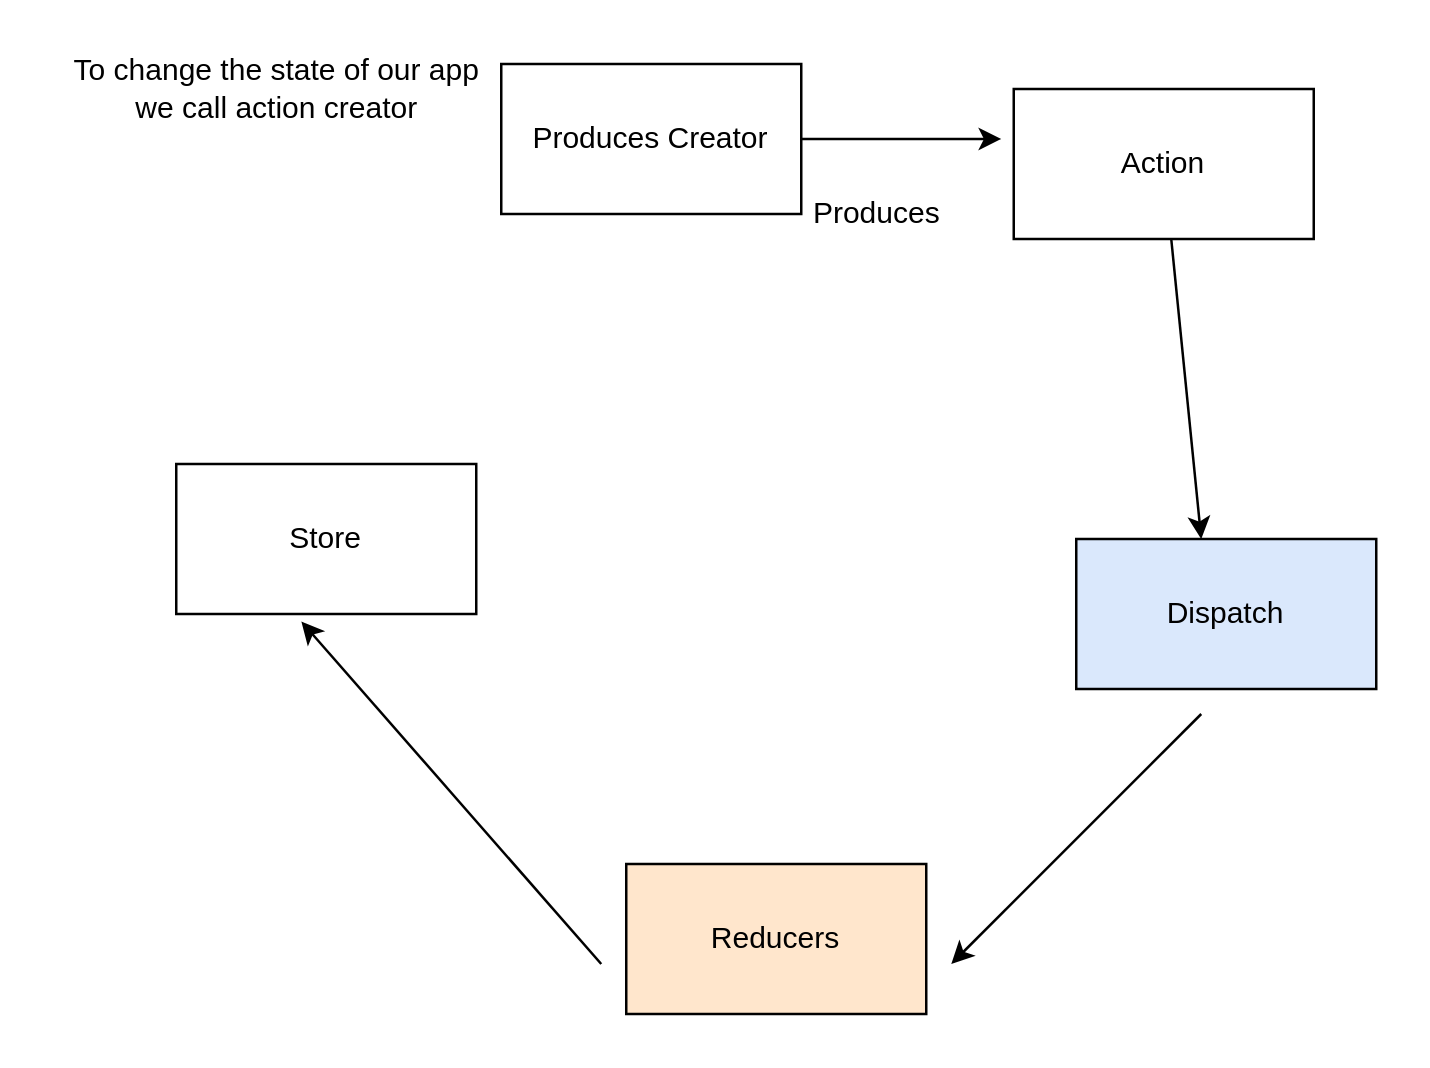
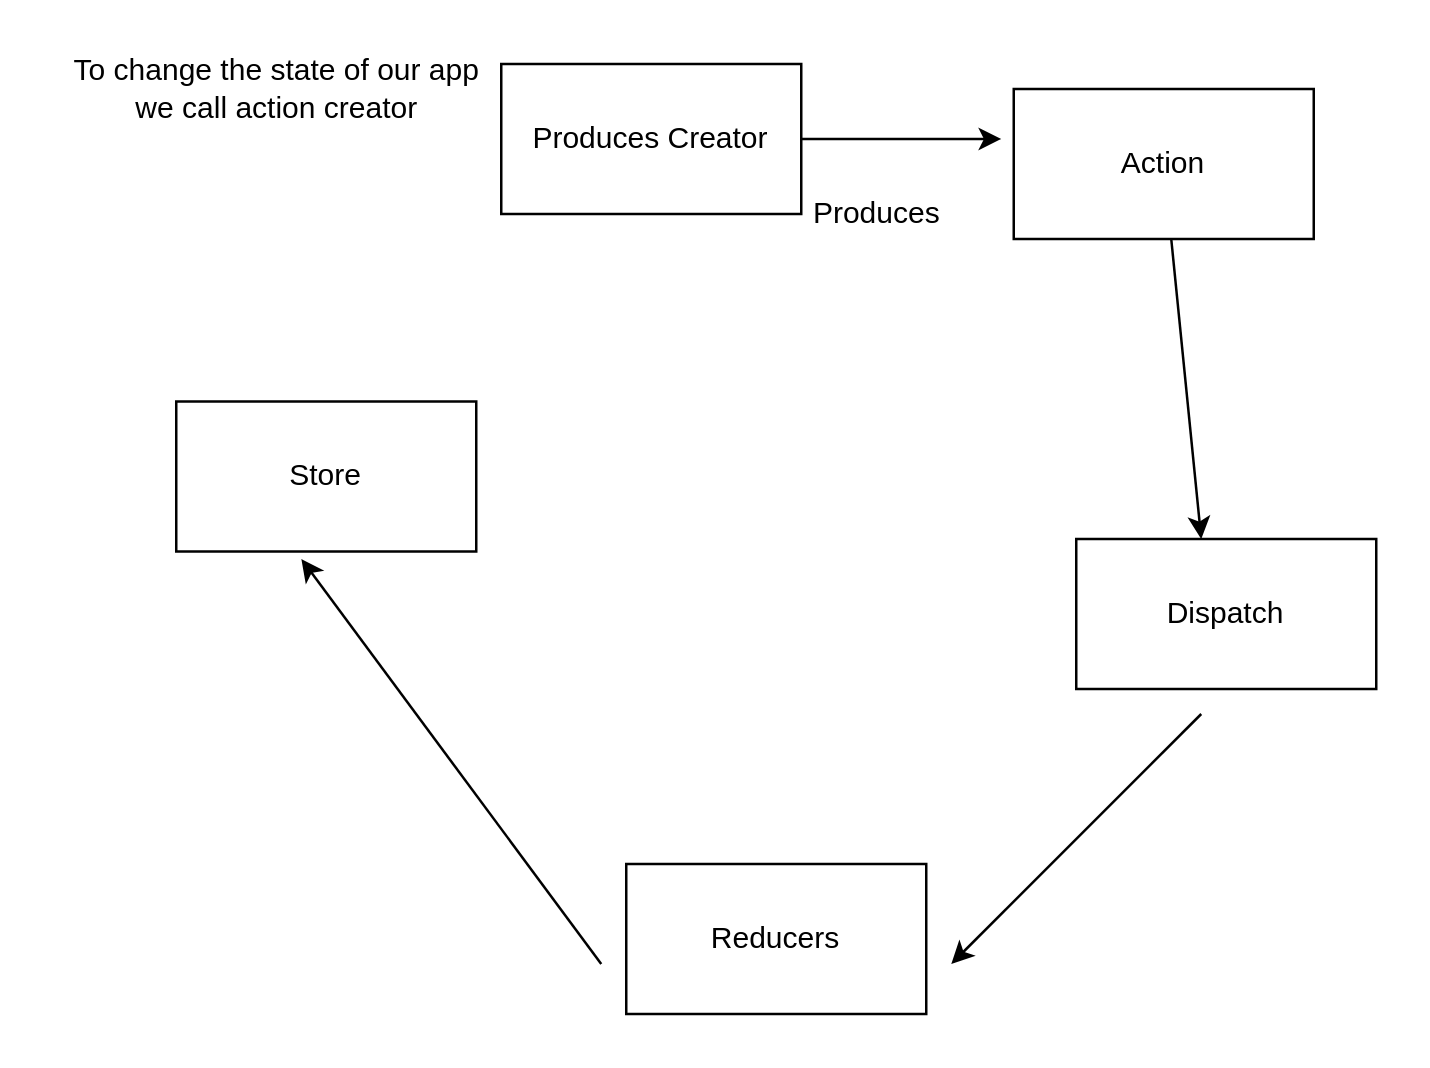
(326, 539) -> (326, 476)
(1226, 614) -> (1226, 614)
(776, 939) -> (776, 939)
